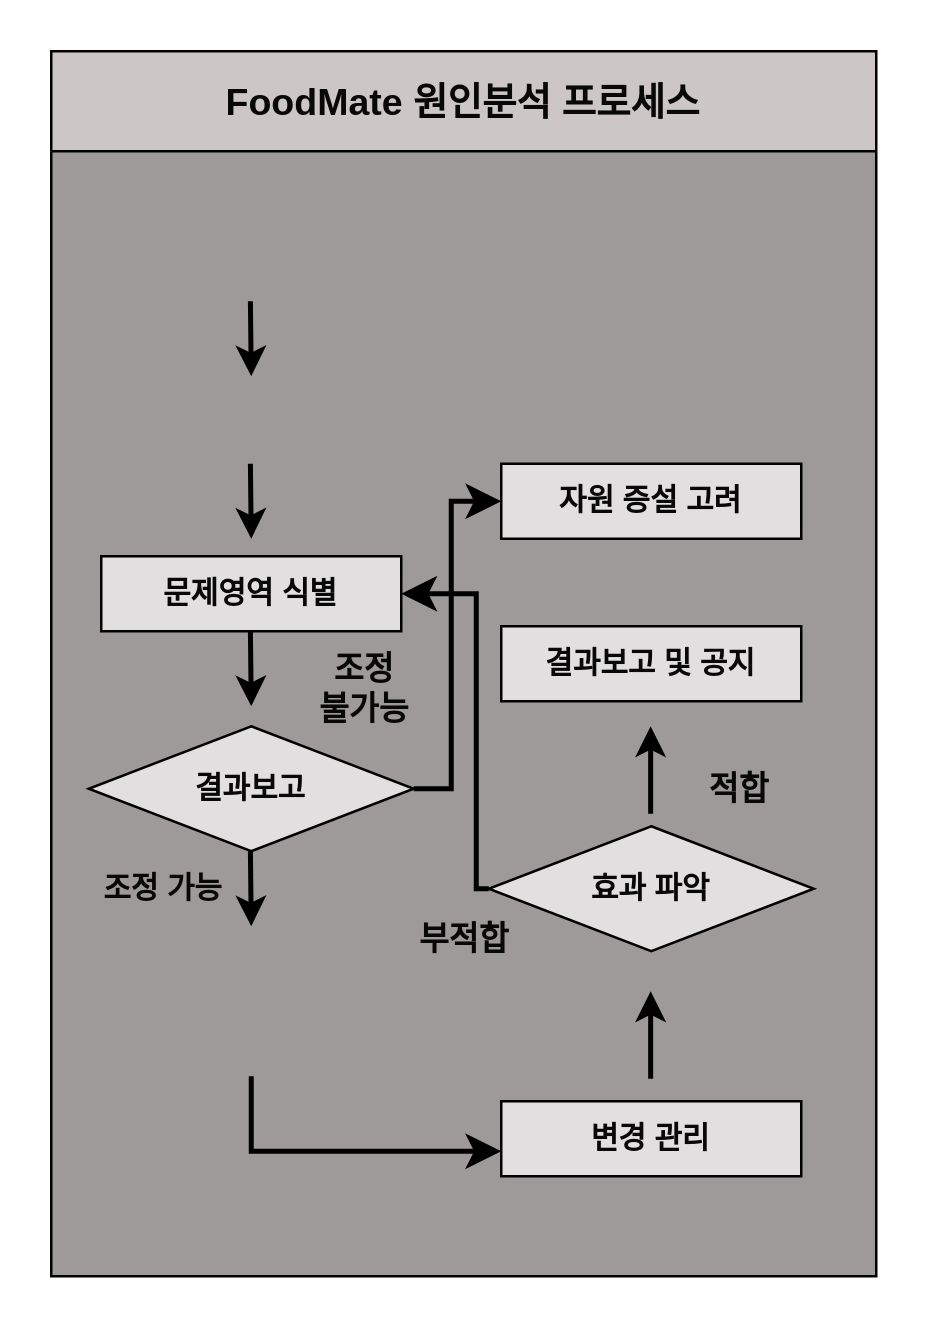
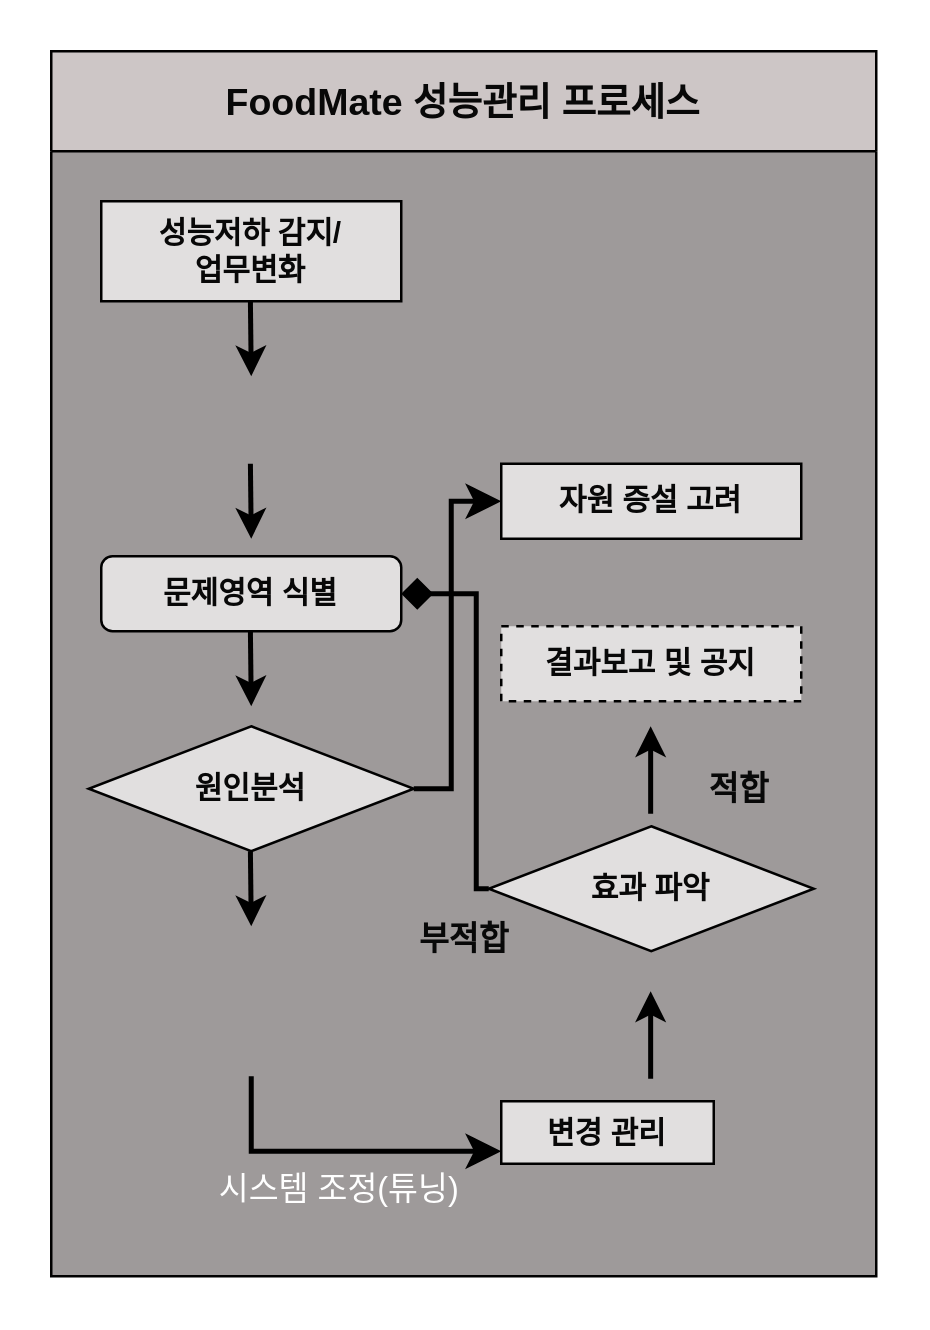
(464, 101) -> (464, 101)
none -> (251, 251)
(251, 594) -> (251, 594)
(430, 594) -> (431, 594)
(651, 664) -> (651, 664)
(364, 689) -> none
(251, 789) -> (251, 789)
(164, 889) -> none
(651, 1139) -> (608, 1133)
none -> (339, 1189)
